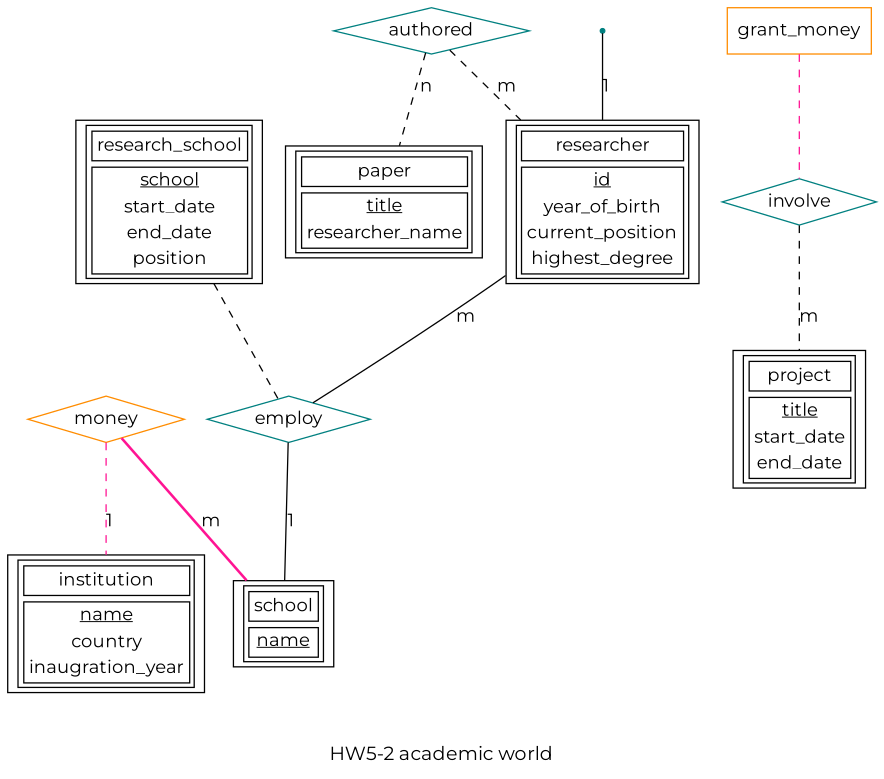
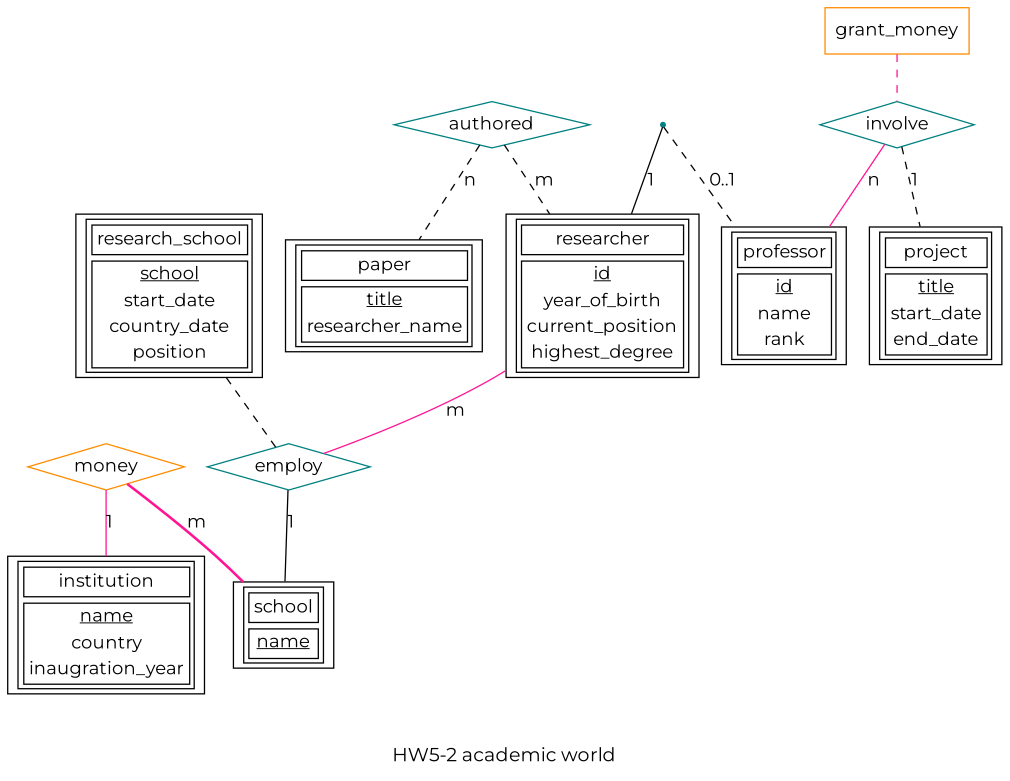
(170, 233) -> (170, 327)
none -> (784, 296)
(810, 317) -> (915, 181)
(410, 340) -> (417, 416)
(106, 499) -> (106, 523)
